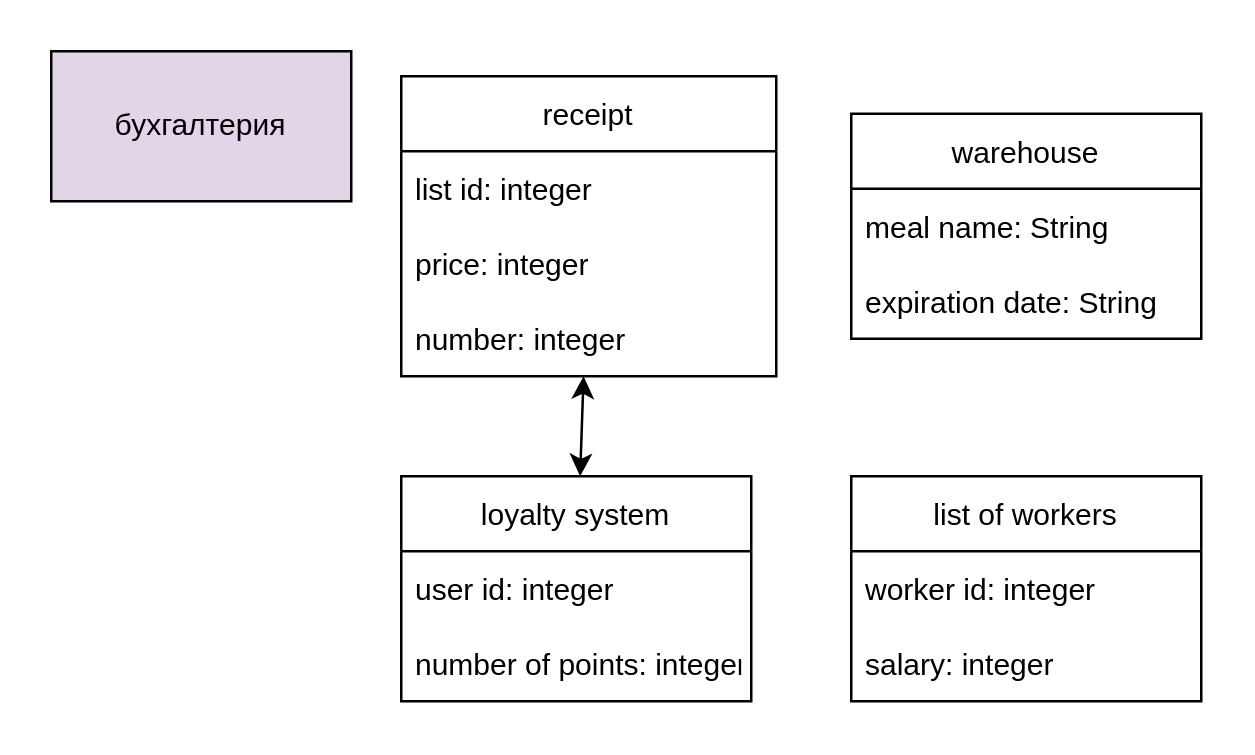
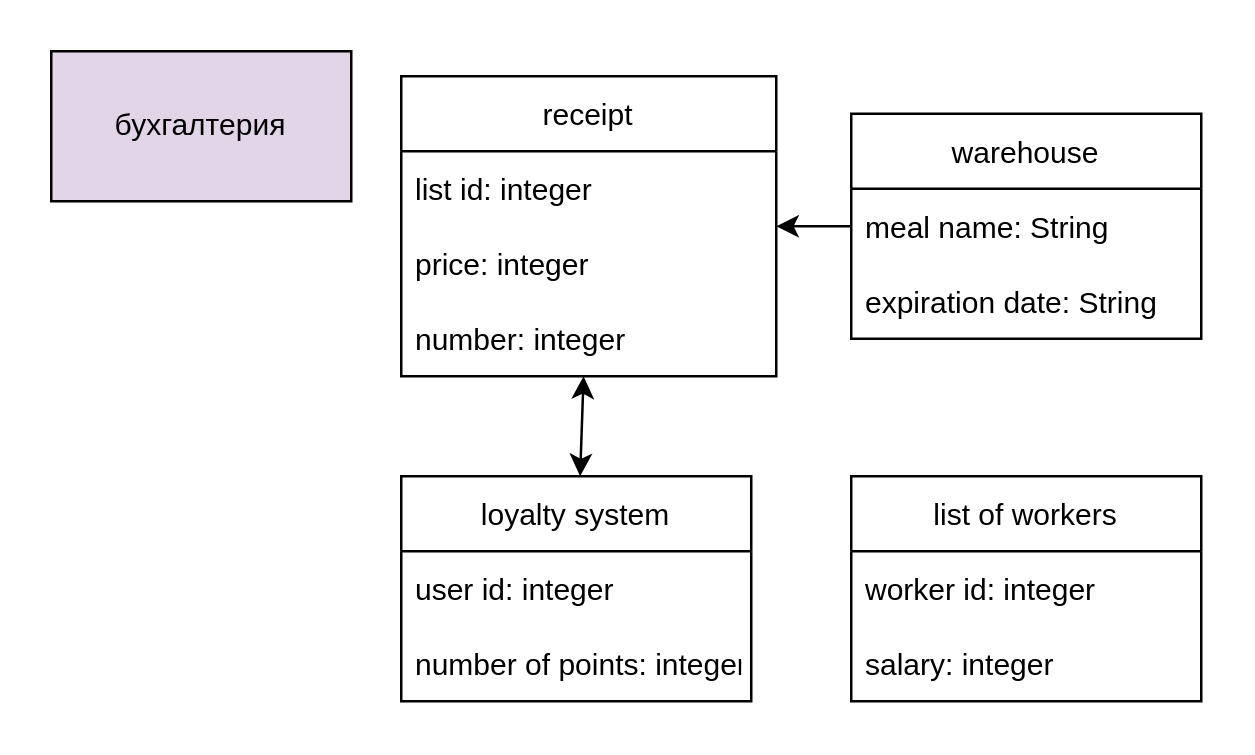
none -> (820, 226)
